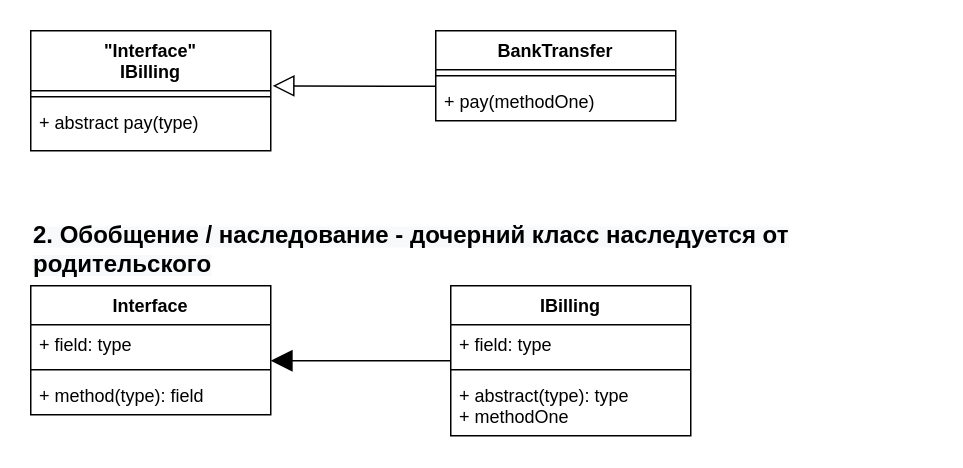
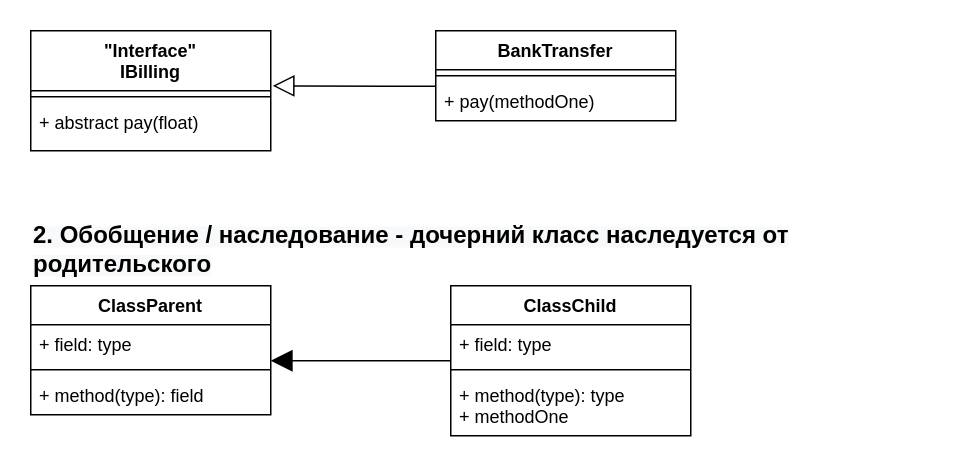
(135, 123) -> (138, 123)
(150, 306) -> (150, 306)
(570, 306) -> (570, 306)
(563, 396) -> (553, 396)
